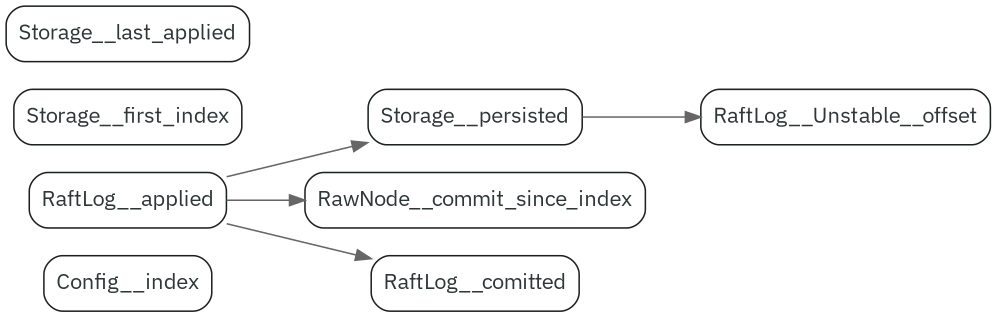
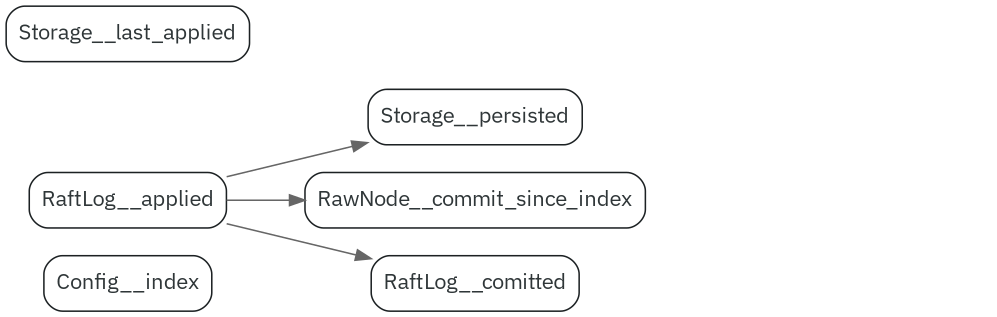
(128, 117) -> none
(846, 117) -> none
